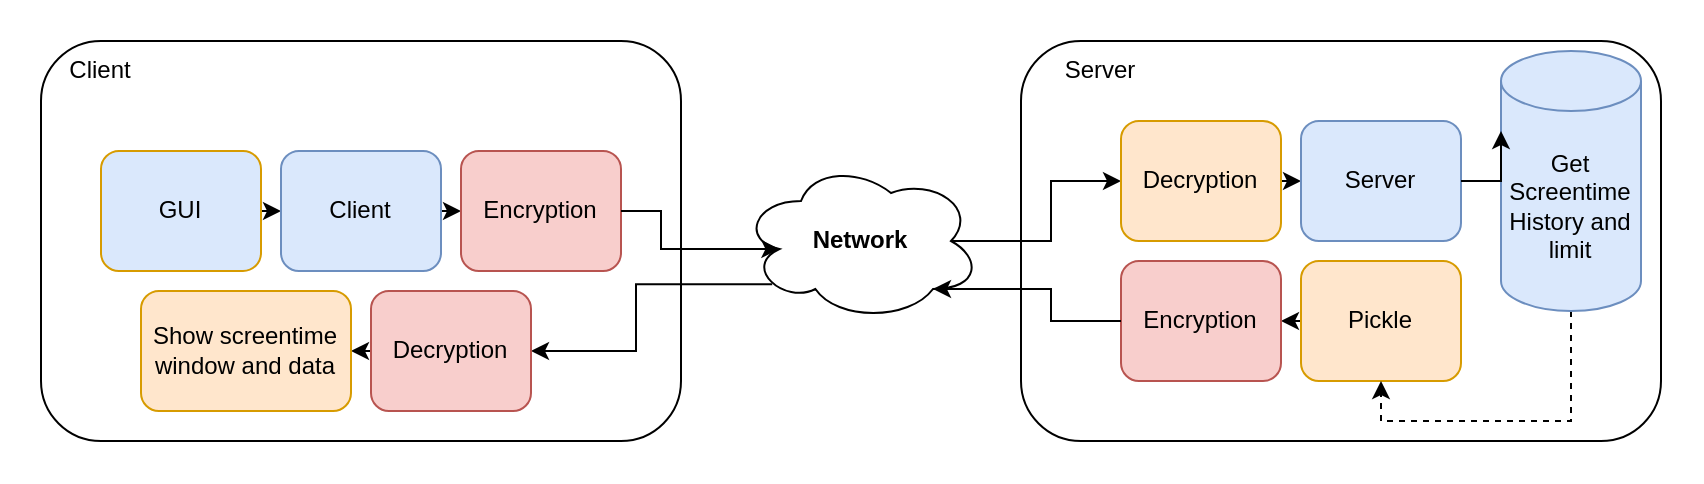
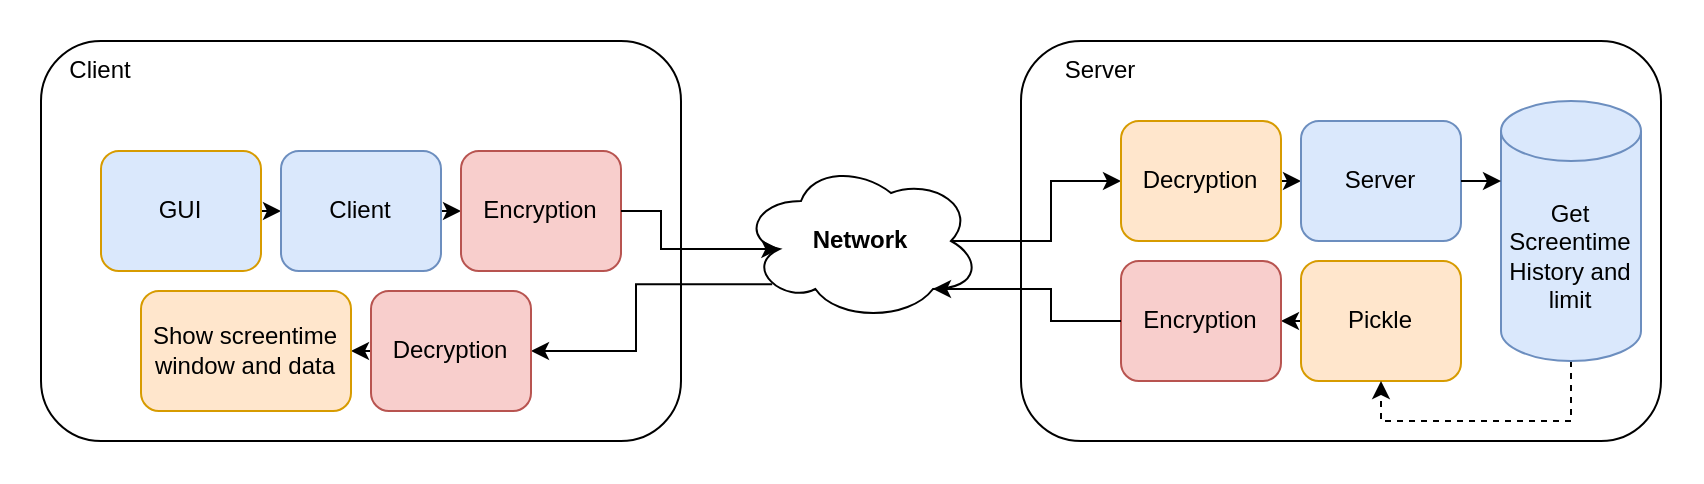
(1571, 181) -> (1571, 231)
